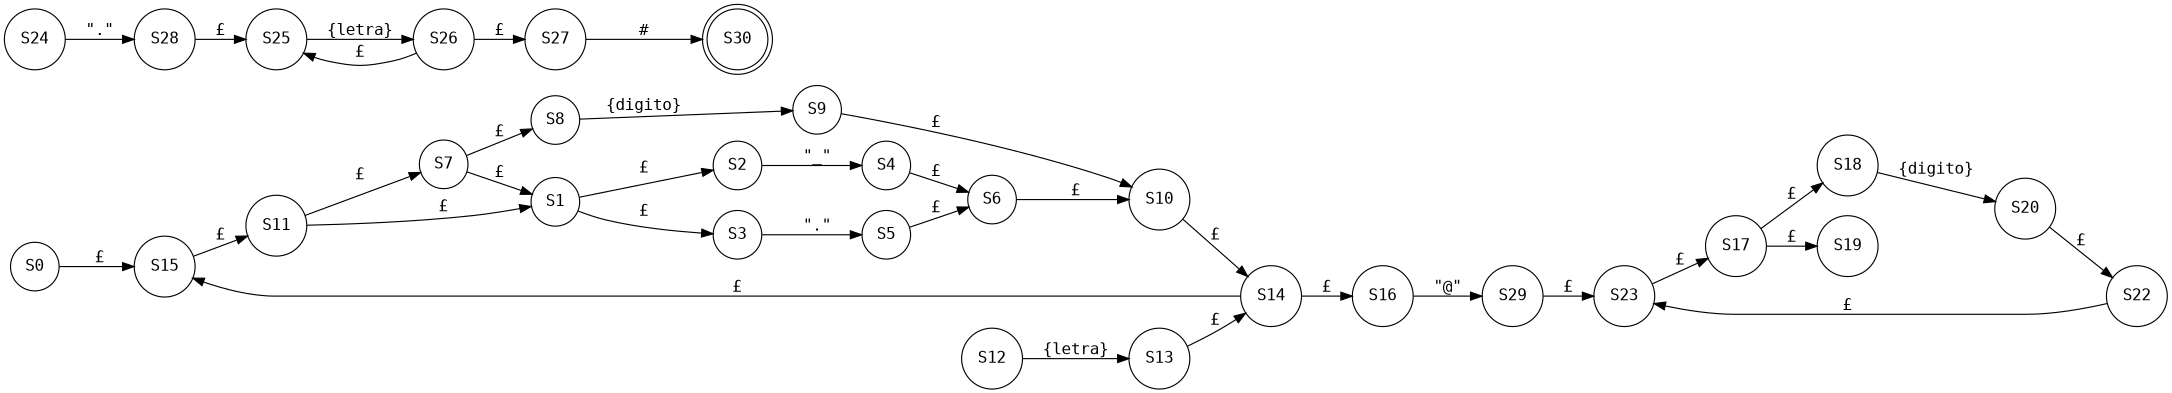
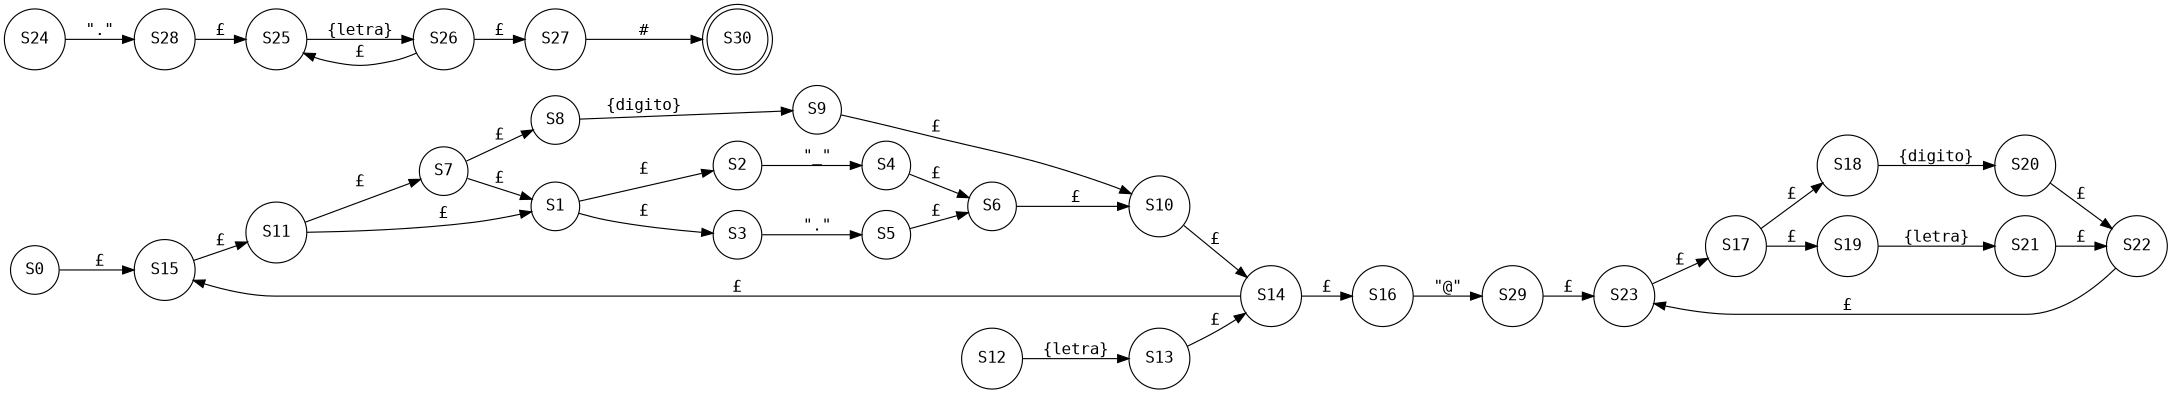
none -> (2025, 246)
